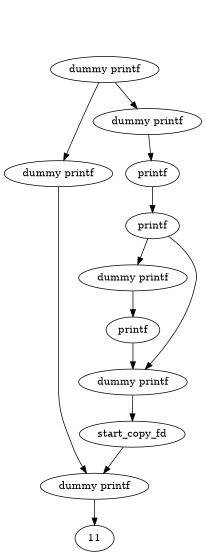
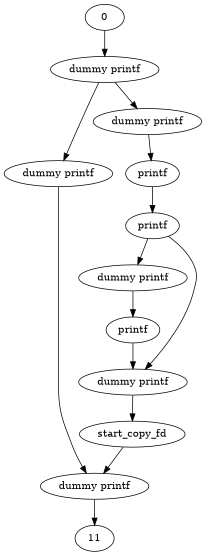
none -> (105, 17)
